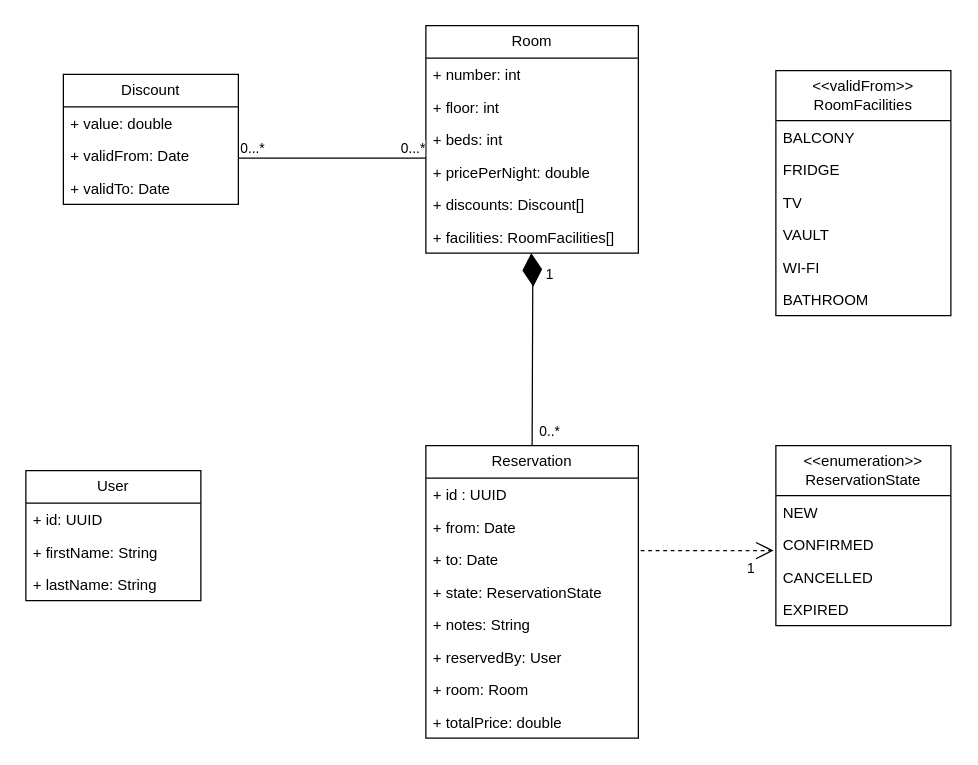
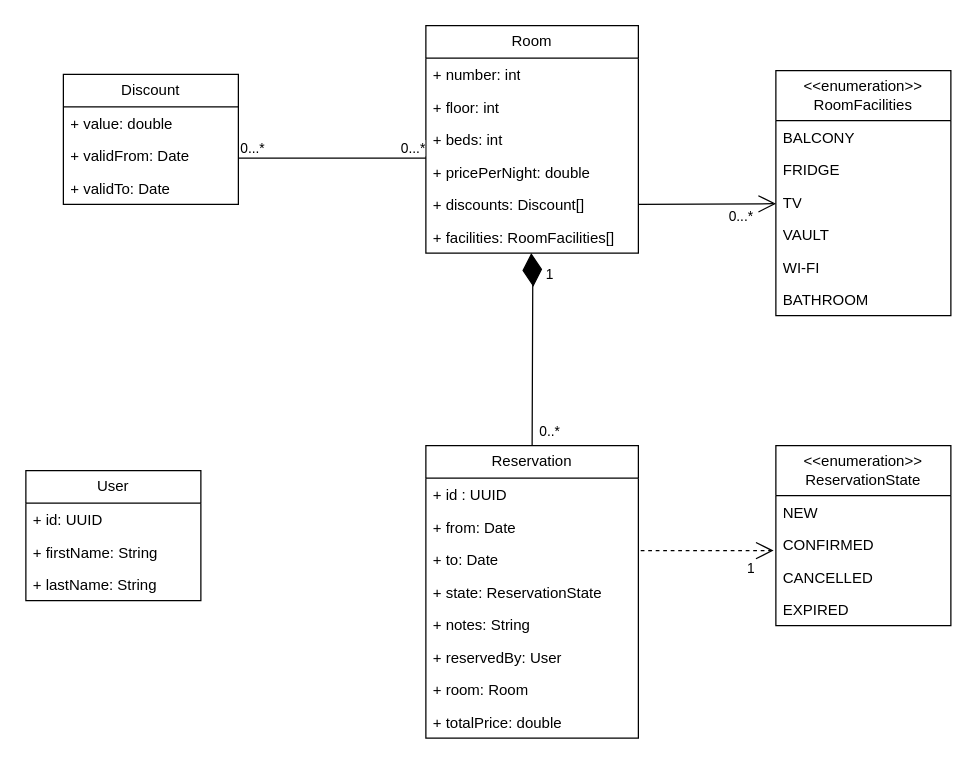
(863, 96) -> (863, 96)
none -> (706, 204)
